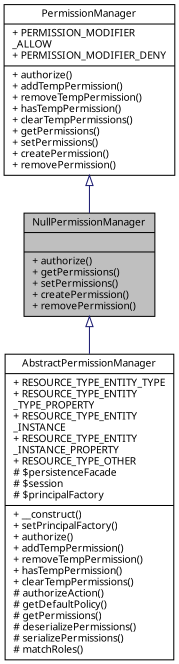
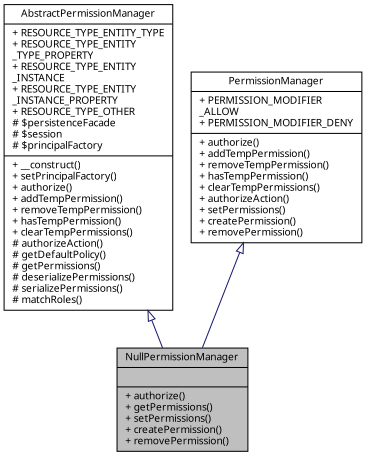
(56, 131) -> (244, 199)
(89, 340) -> (157, 334)
